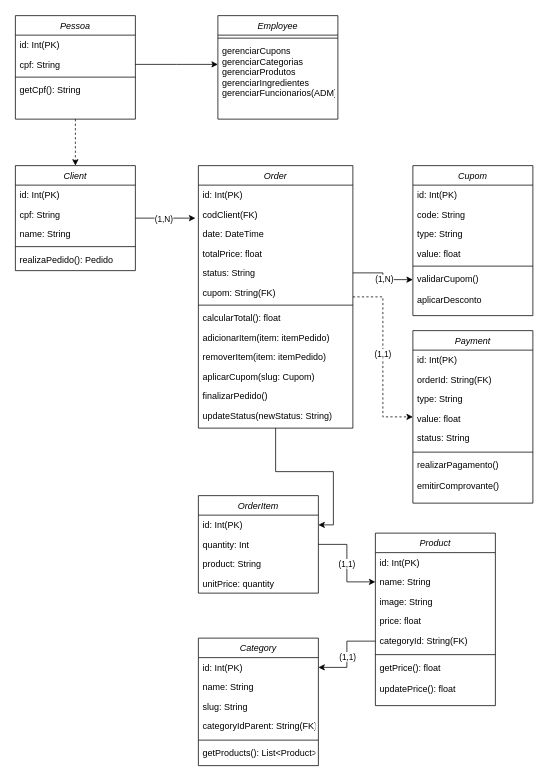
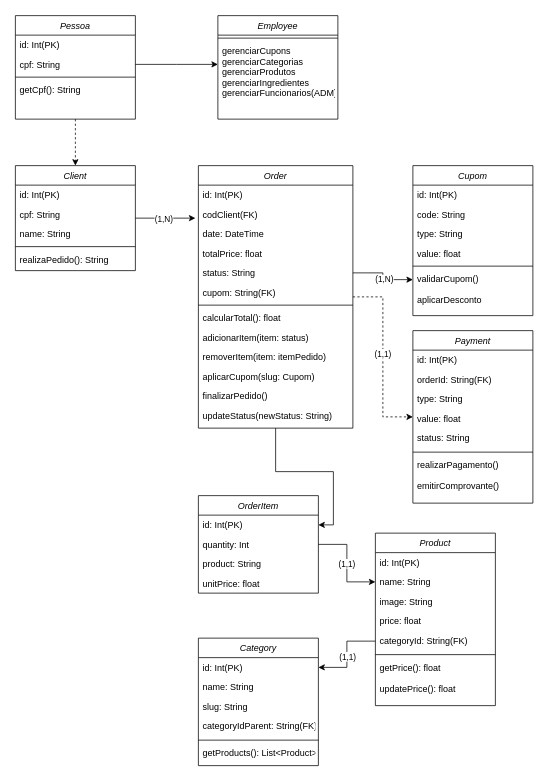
(70, 260) -> (70, 260)
(272, 338) -> (265, 338)
(245, 584) -> (237, 584)
